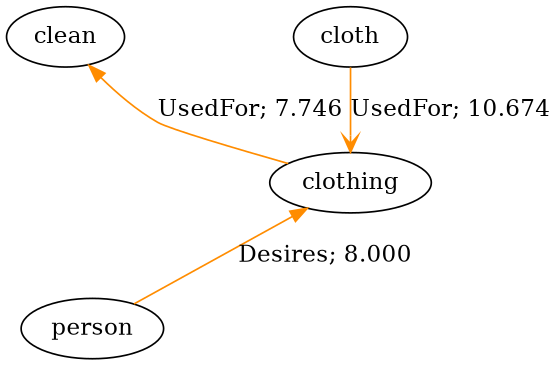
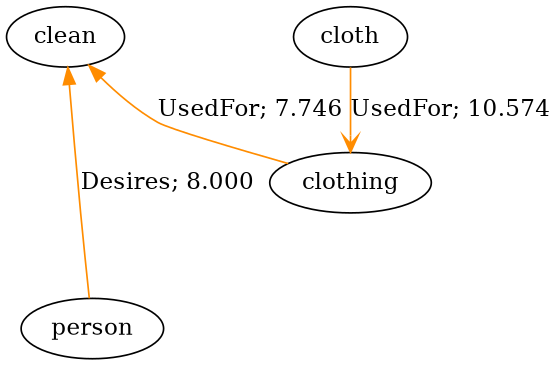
(451, 110) -> (451, 110)
(213, 260) -> (79, 191)
